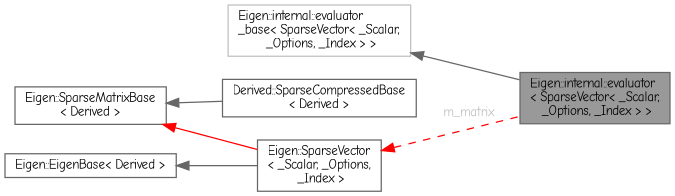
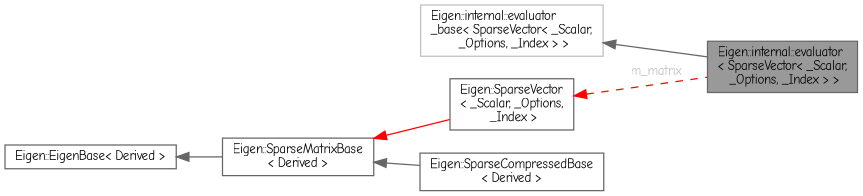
(319, 98) -> (512, 172)
(223, 166) -> (206, 157)
